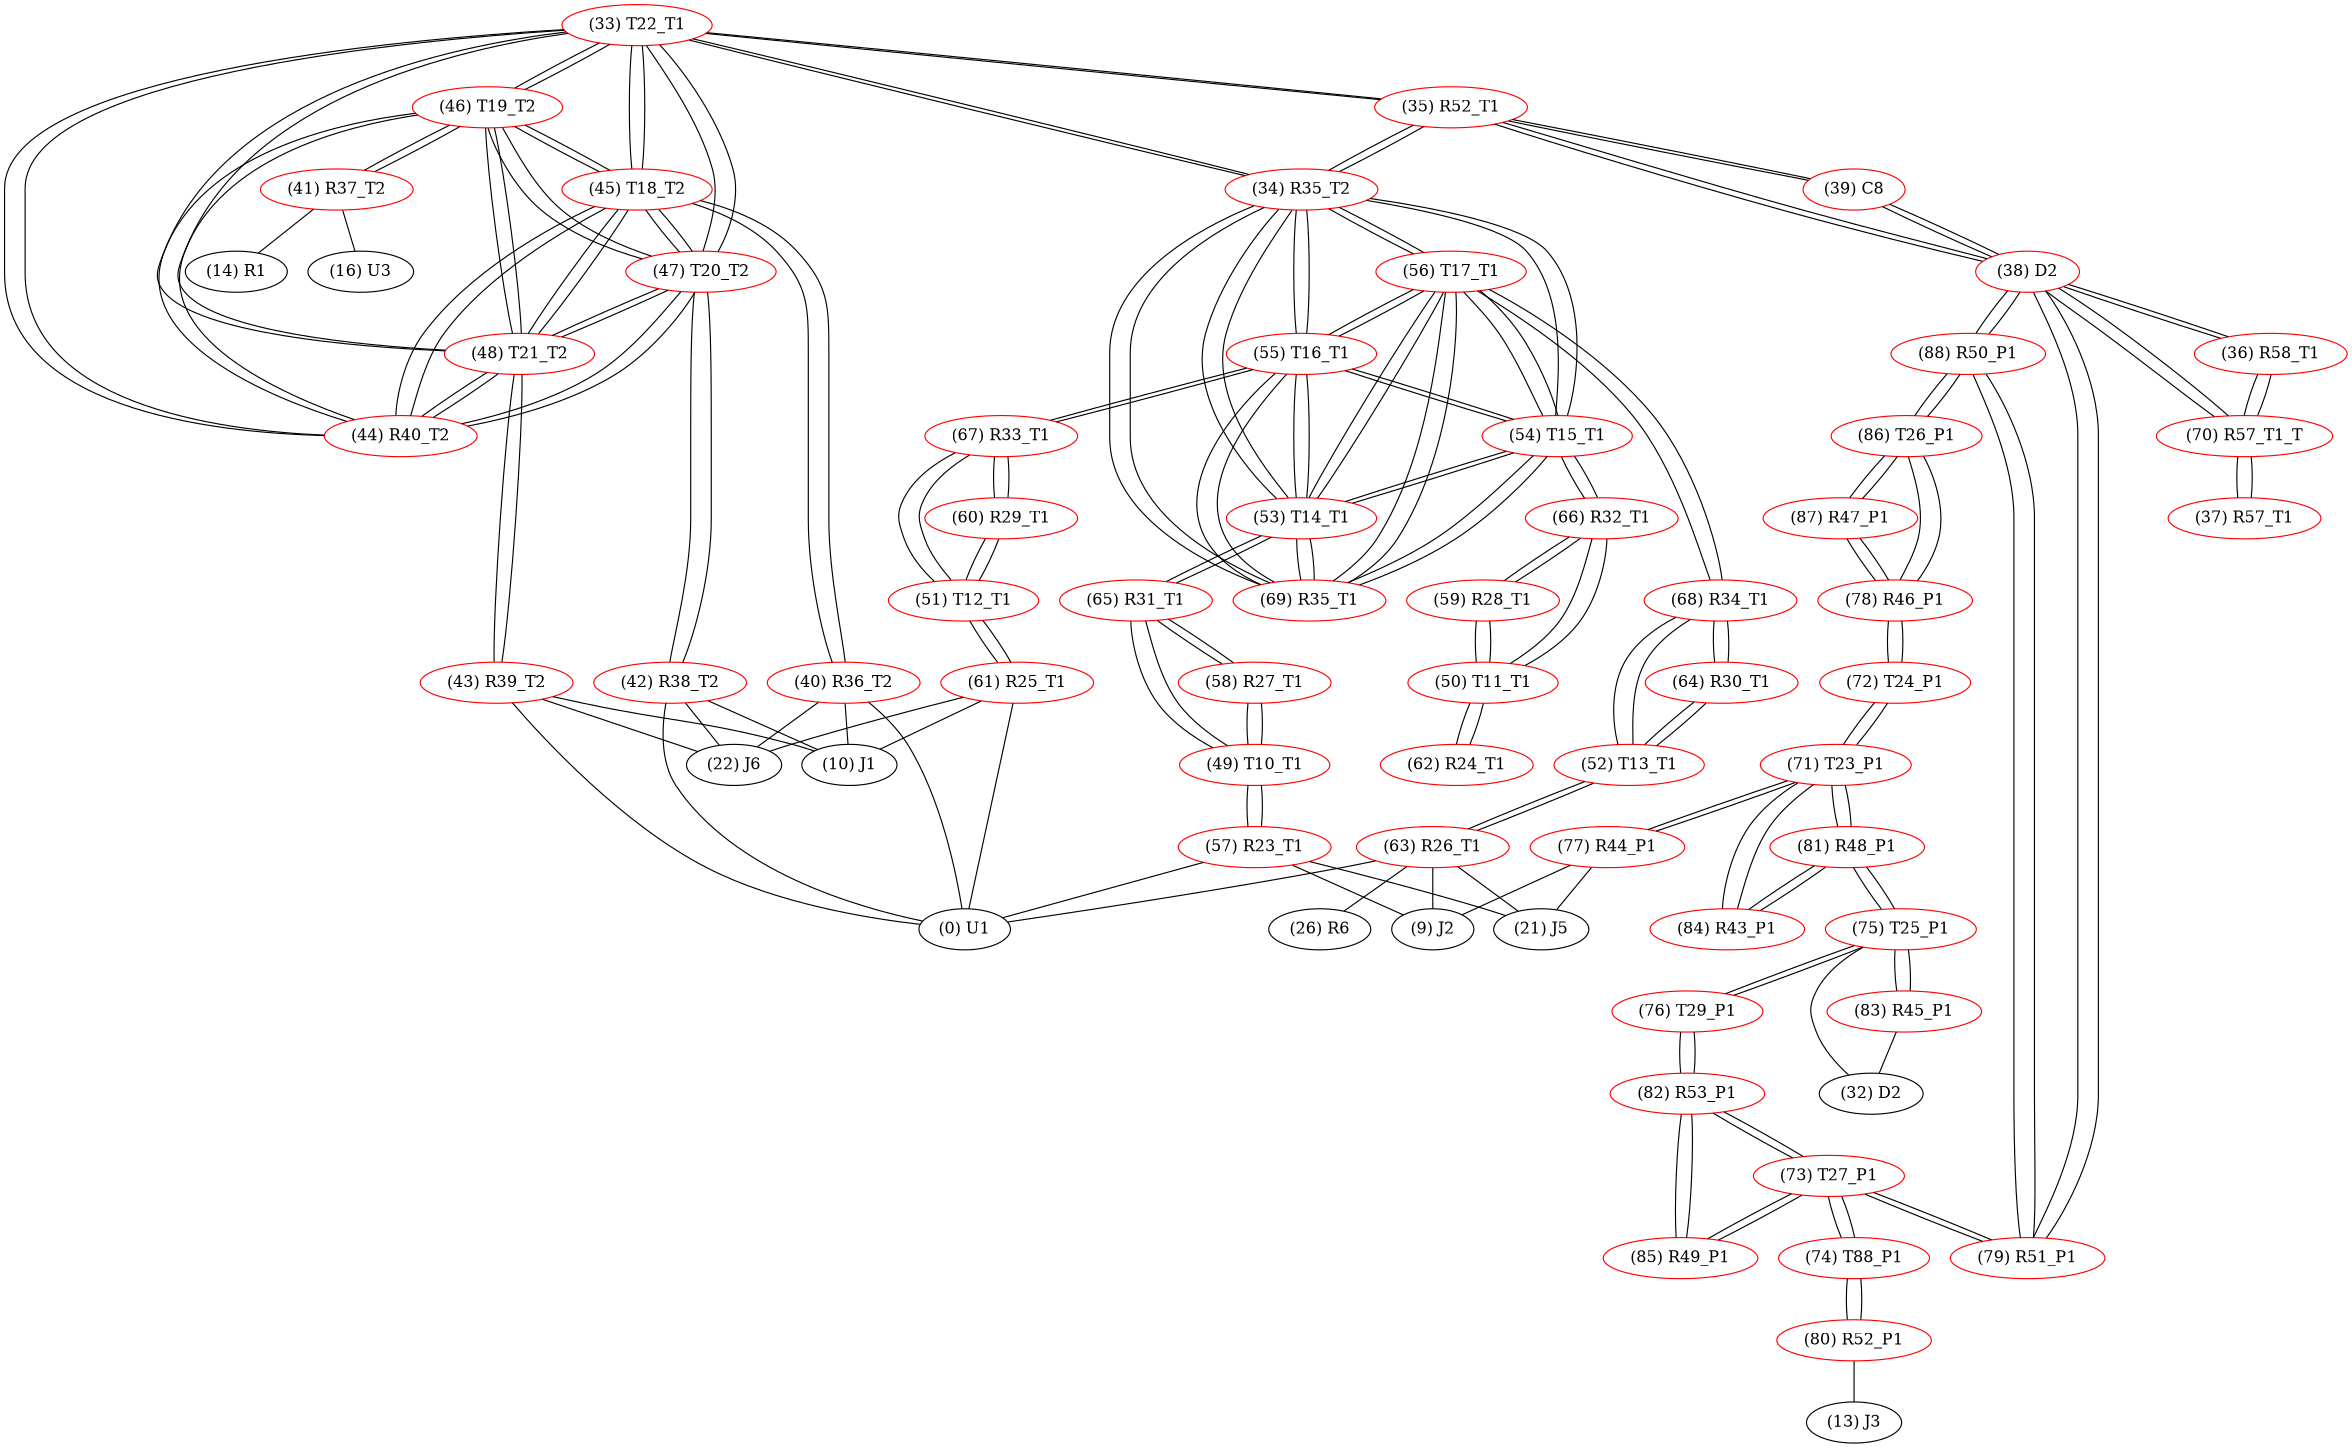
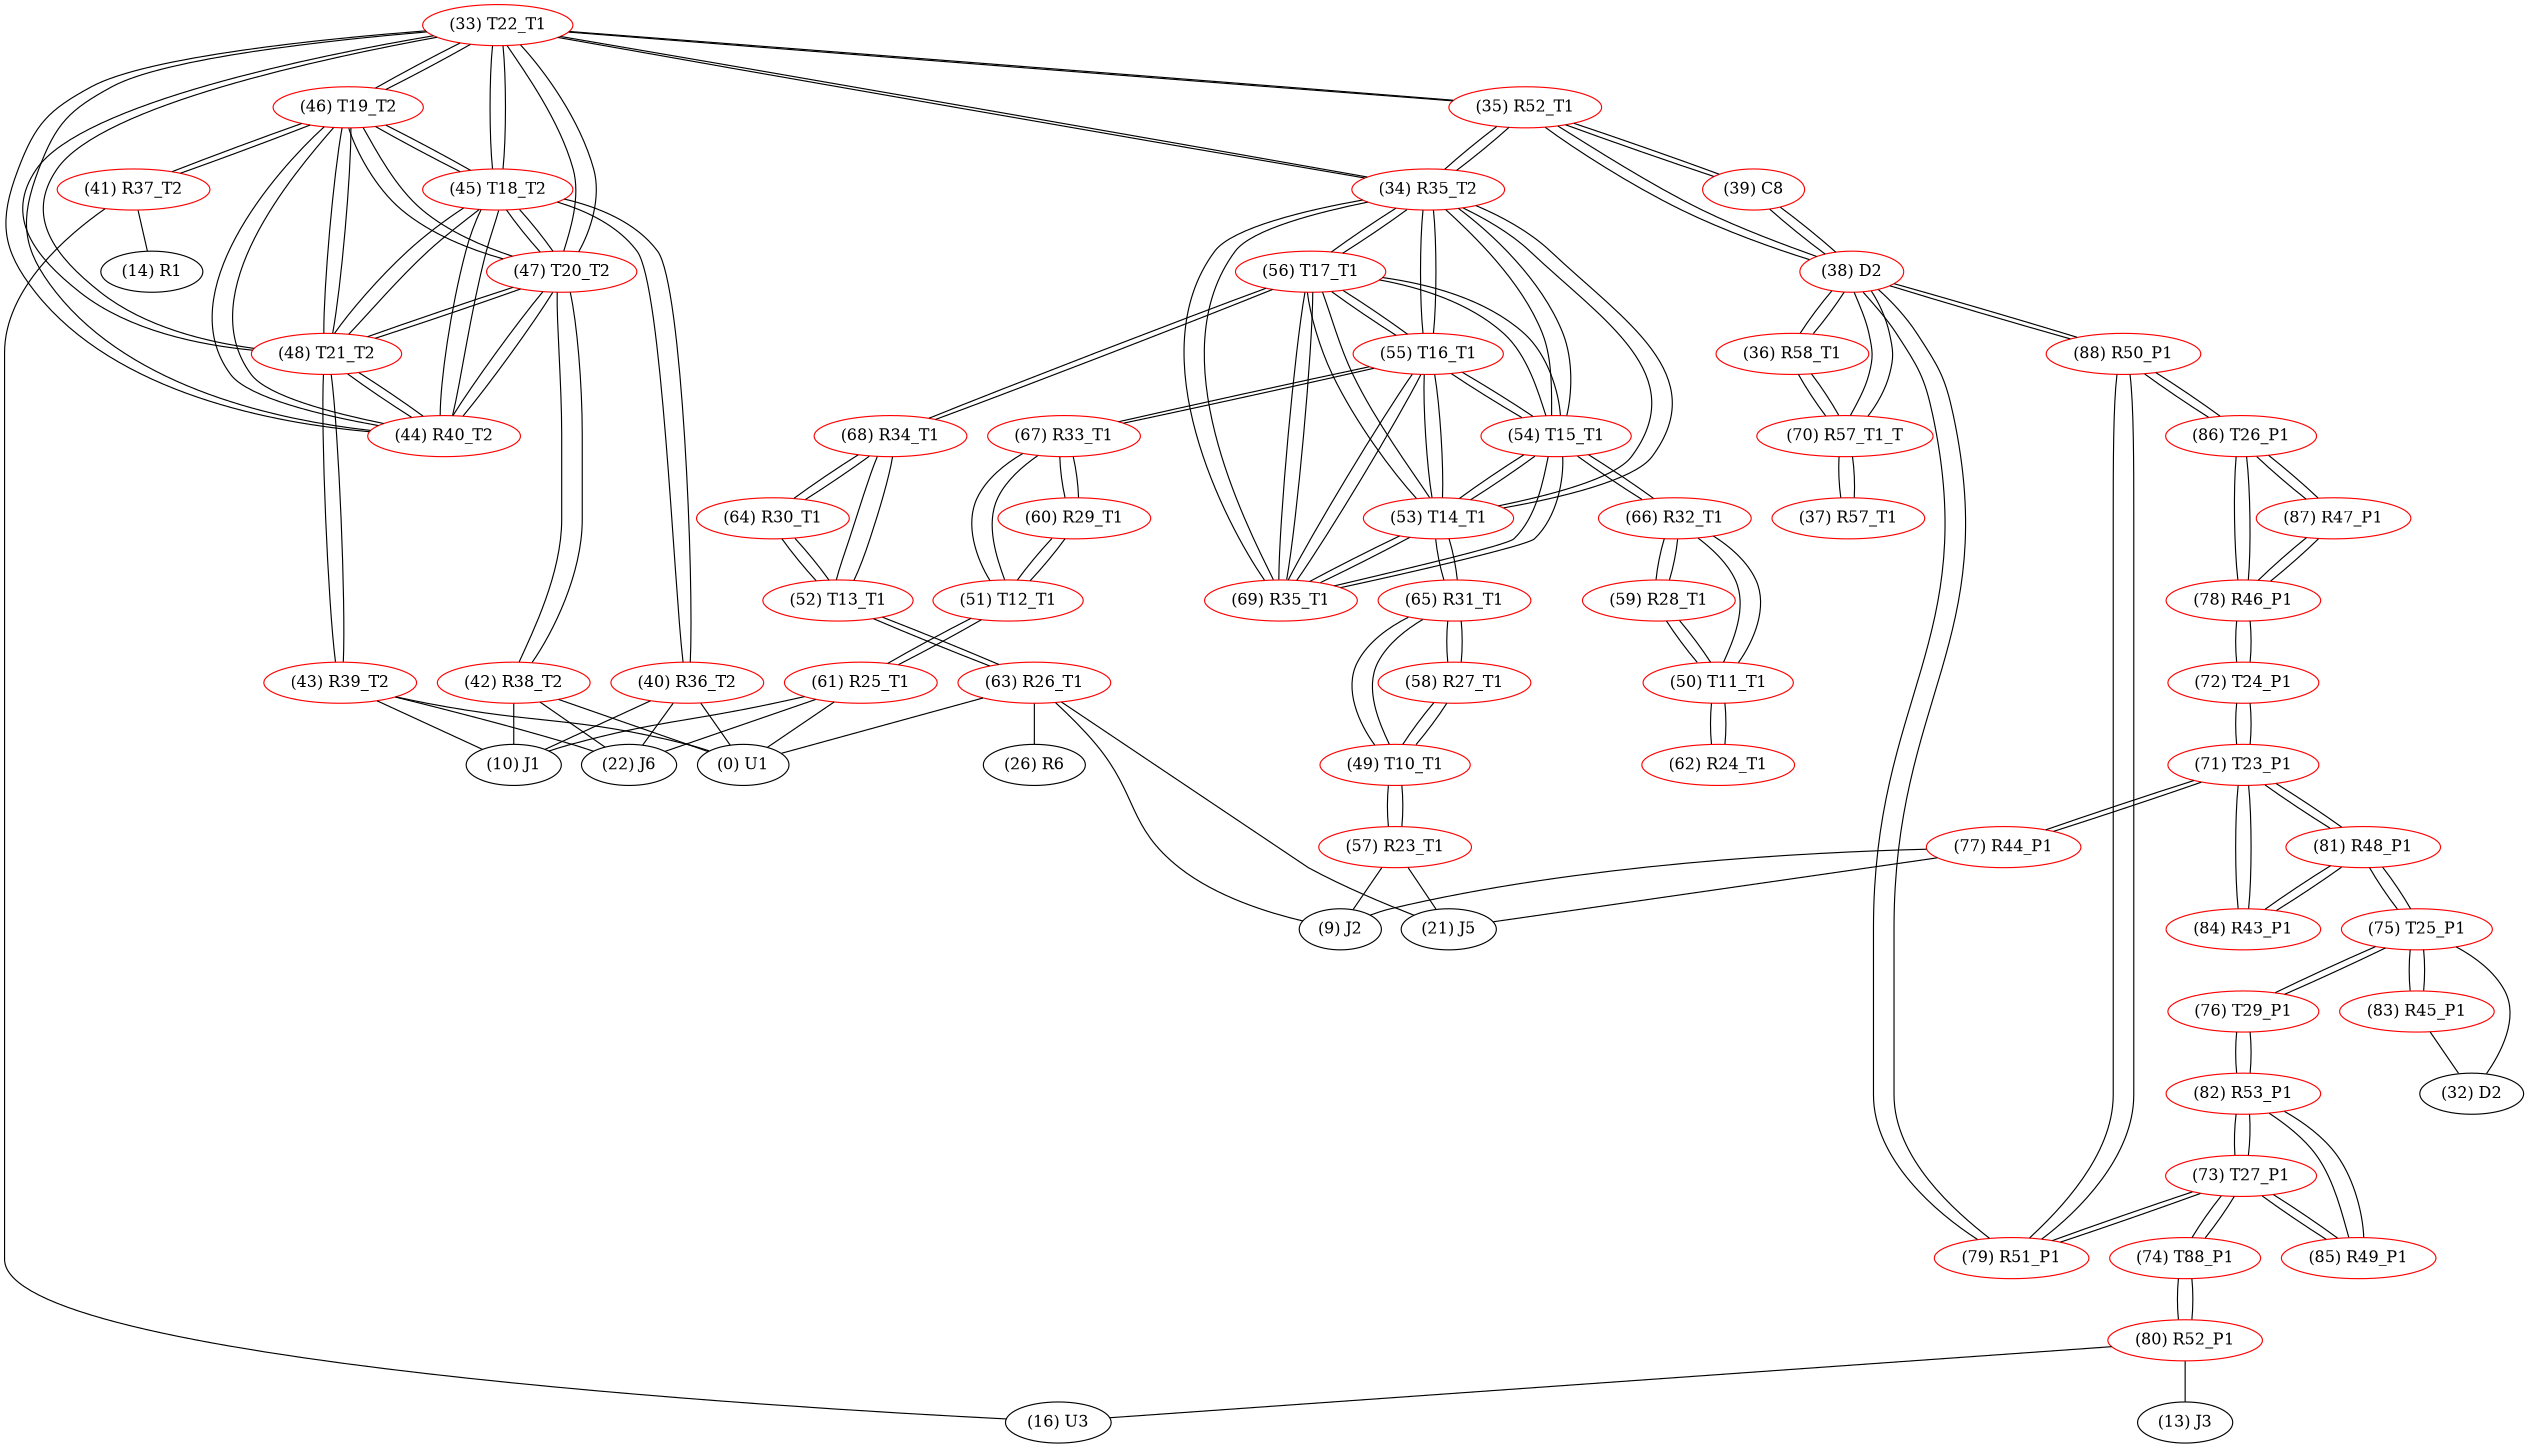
(1103, 890) -> none
none -> (1611, 1382)
